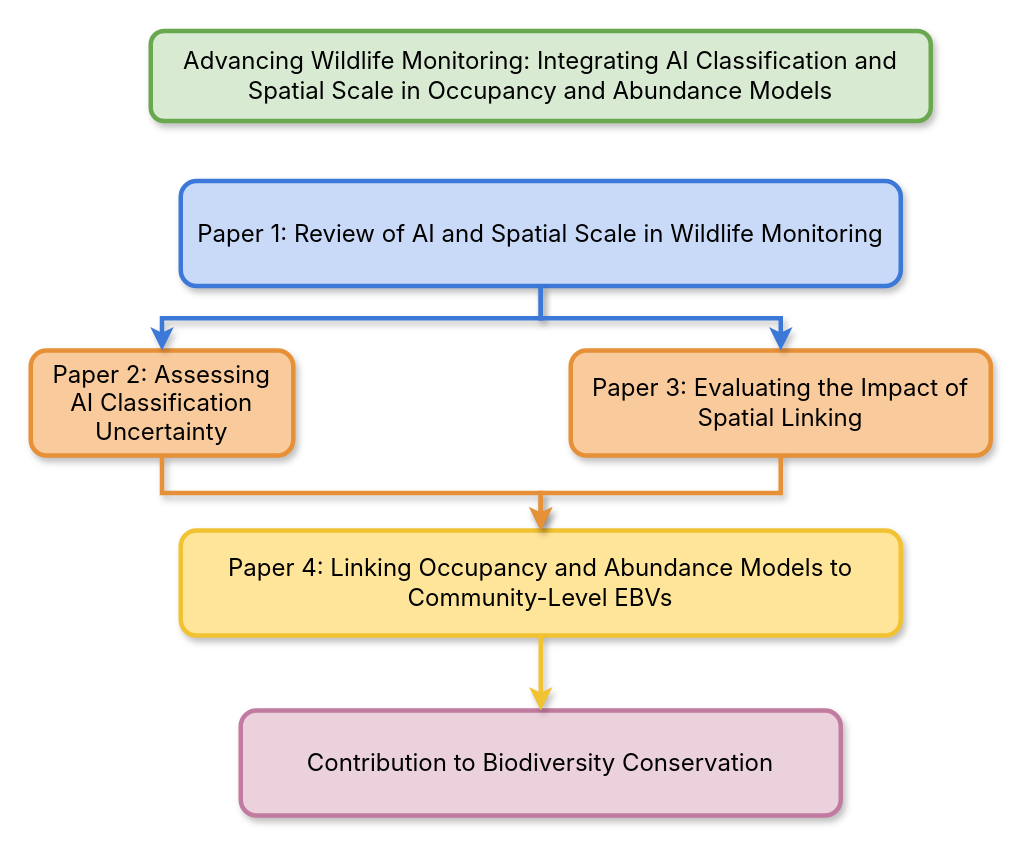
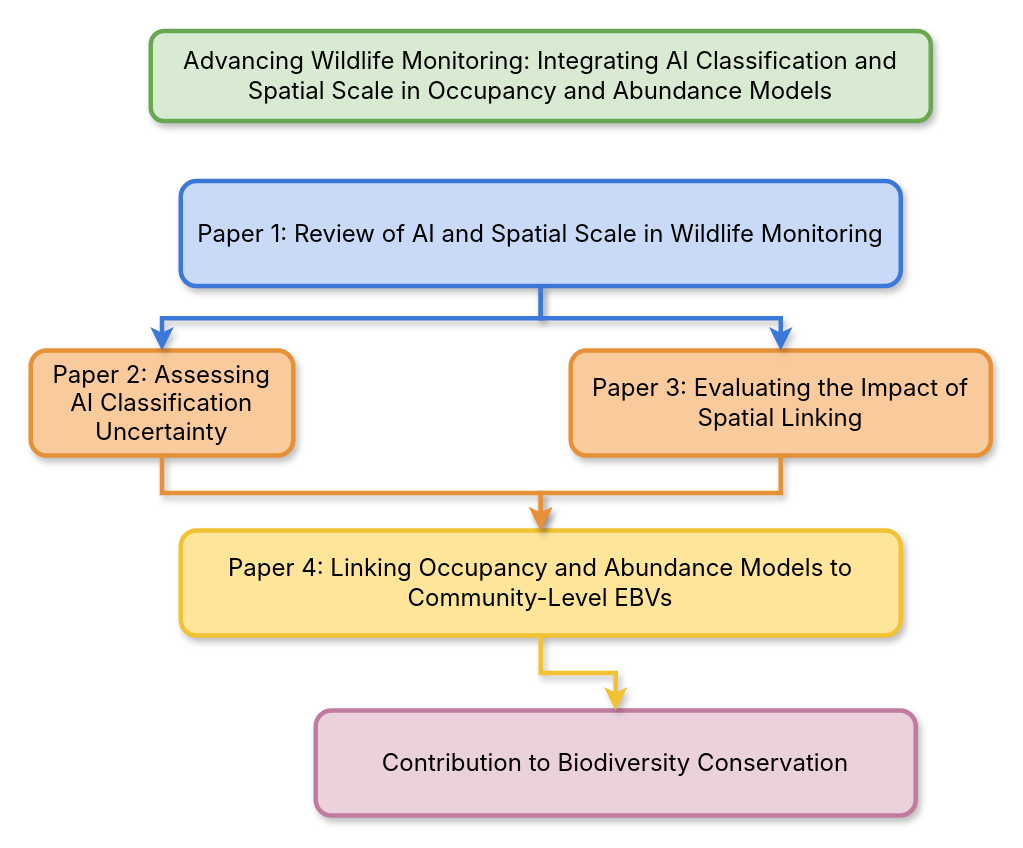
(541, 763) -> (616, 763)
